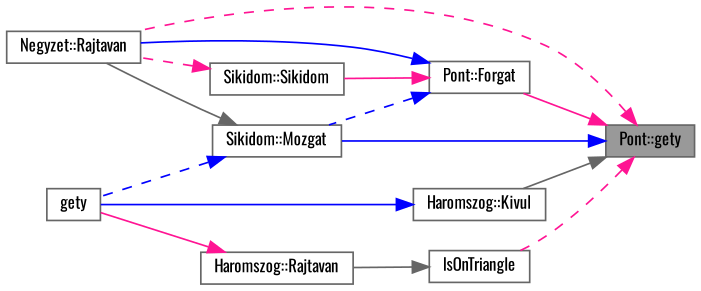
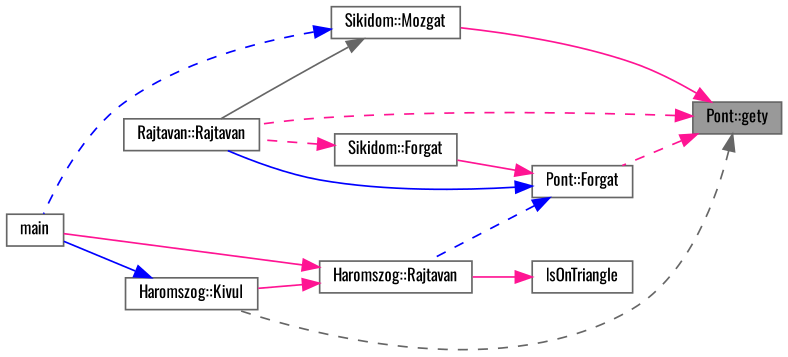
(74, 47) -> (192, 135)
(277, 79) -> (396, 150)
(557, 106) -> (652, 153)
(371, 112) -> (481, 233)
(465, 141) -> (582, 48)
(557, 176) -> (531, 344)
(74, 205) -> (35, 230)
(575, 214) -> none
(383, 267) -> (494, 277)
none -> (280, 286)
